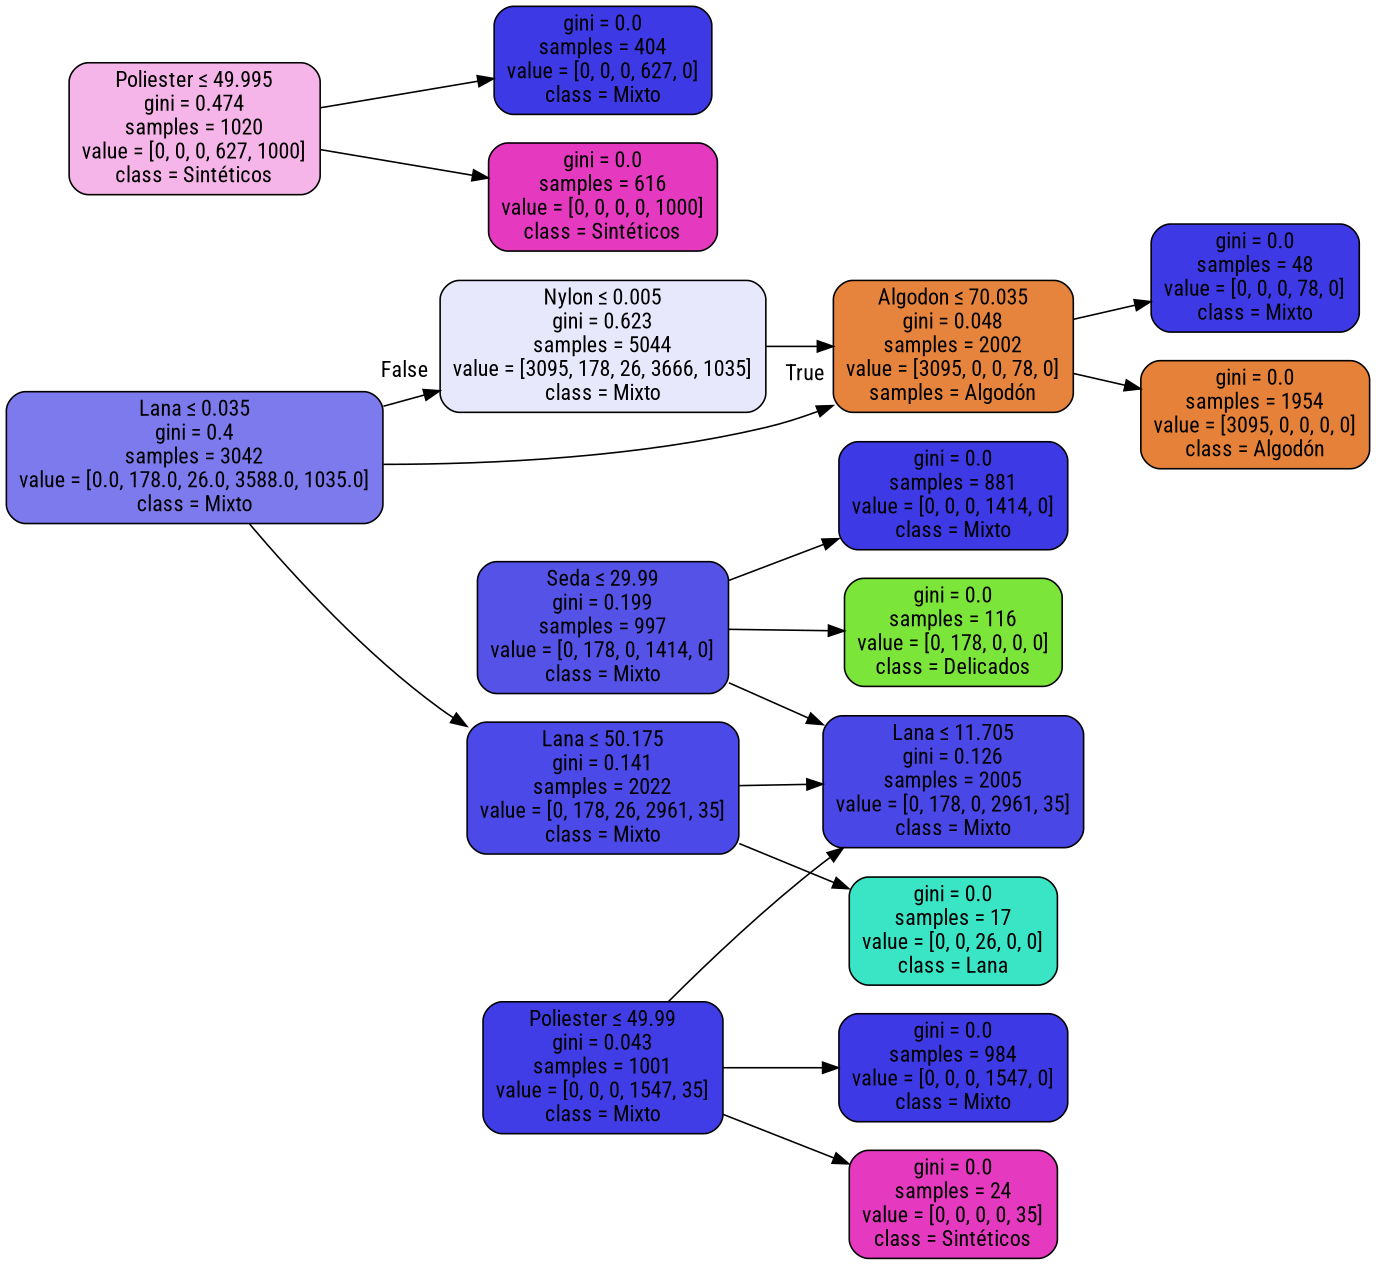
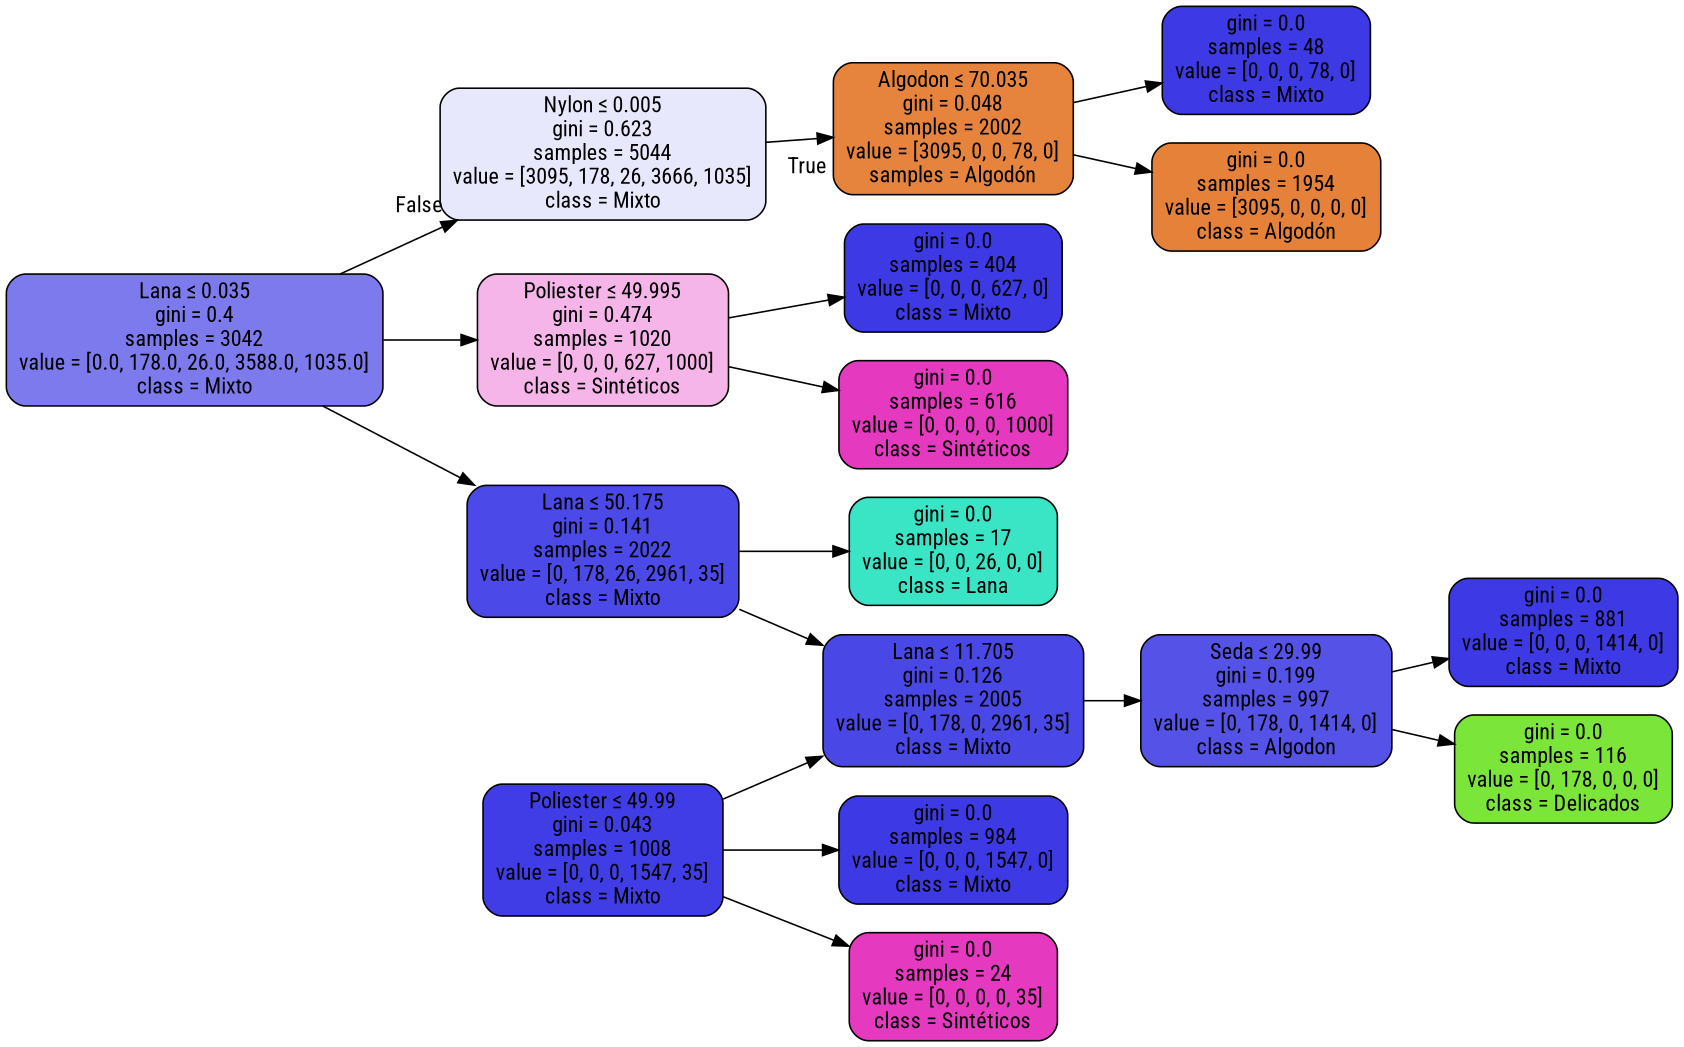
(603, 454) -> (422, 340)
(603, 674) -> (1266, 748)
(769, 700) -> (1104, 701)
(603, 1067) -> (603, 849)
